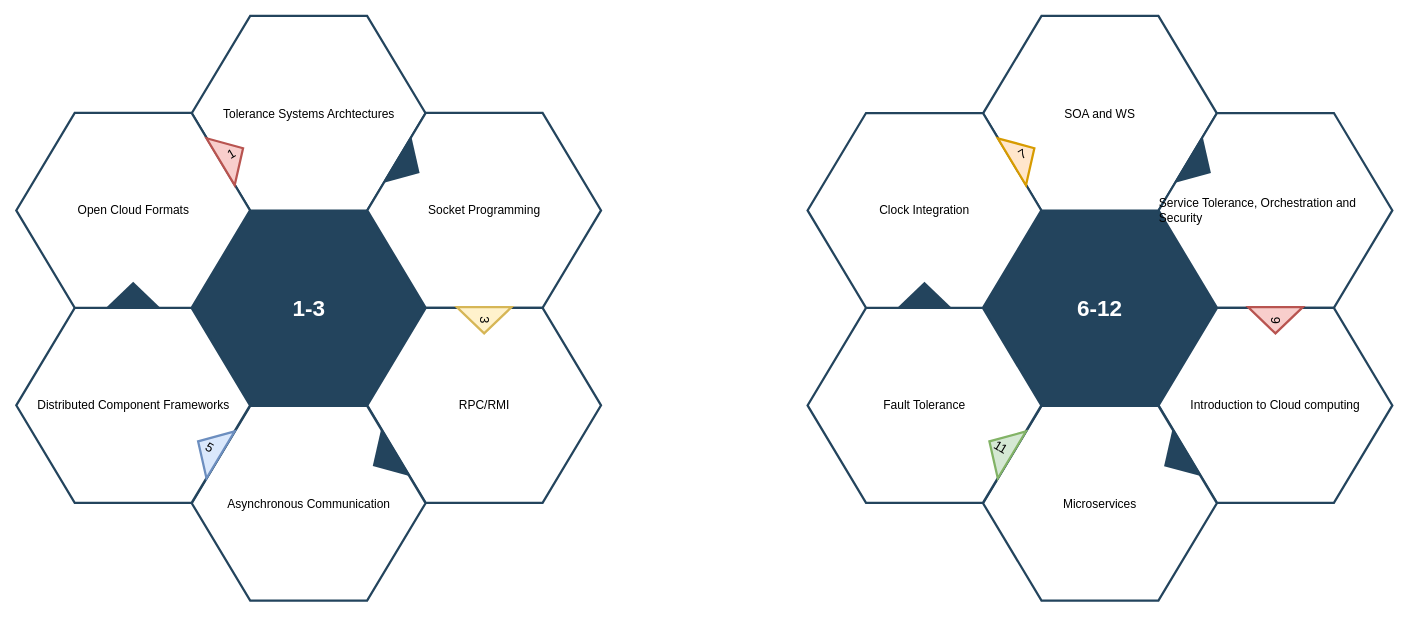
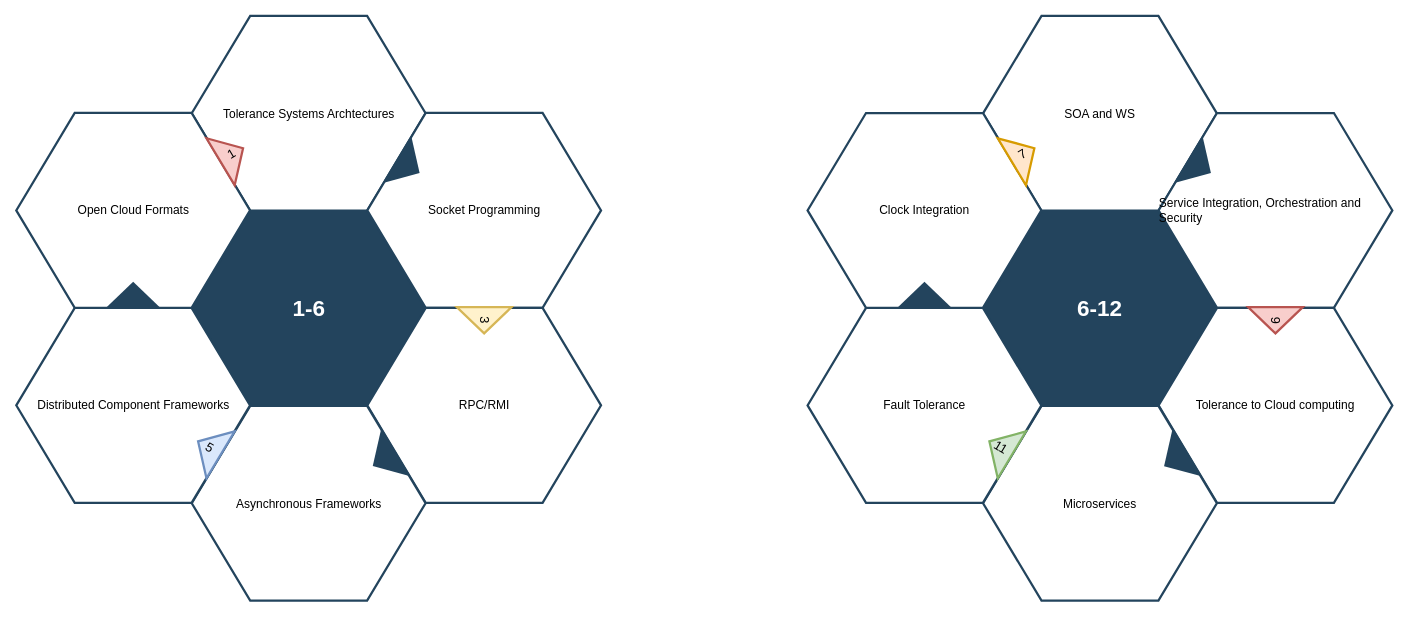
(1275, 210) -> (1275, 210)
(309, 309) -> (309, 309)
(1275, 405) -> (1275, 405)
(309, 504) -> (309, 504)
